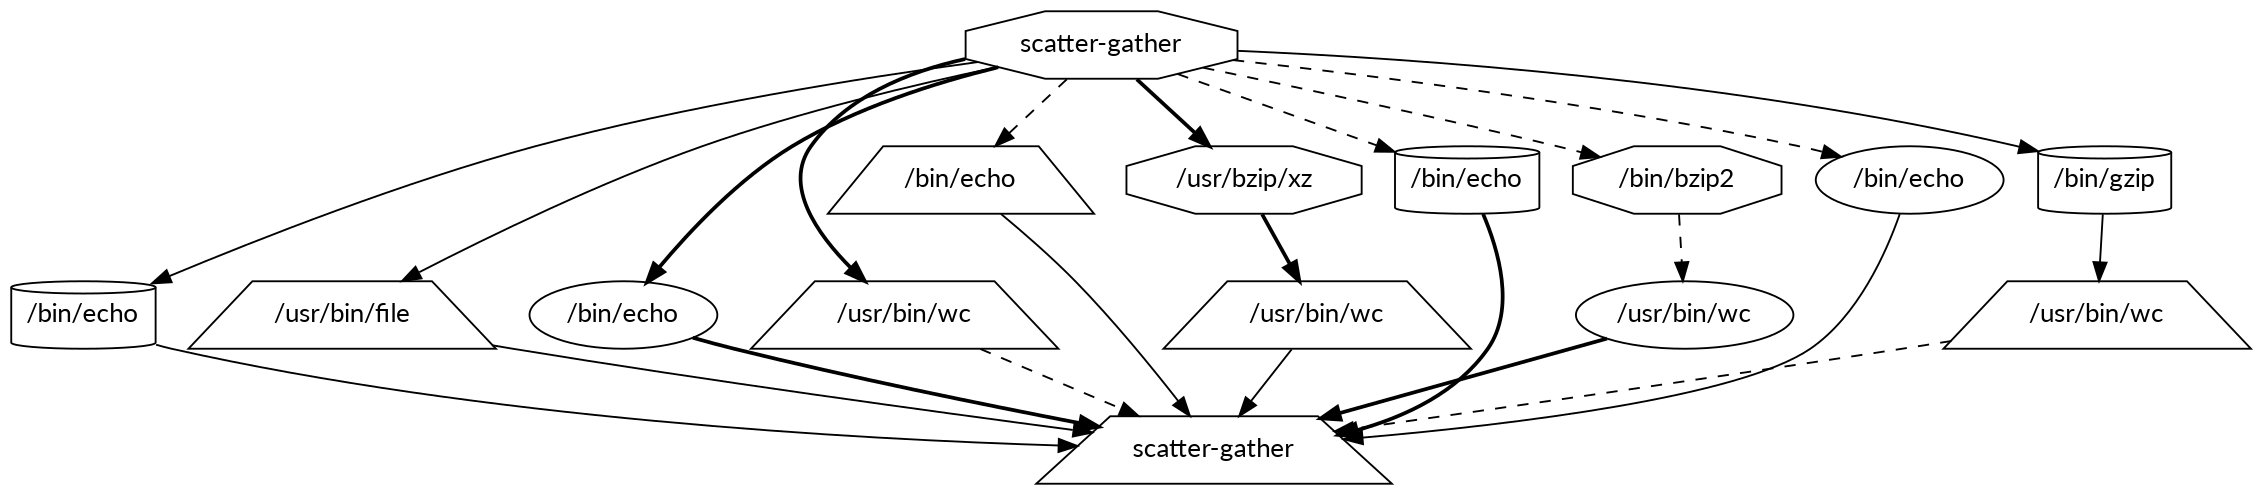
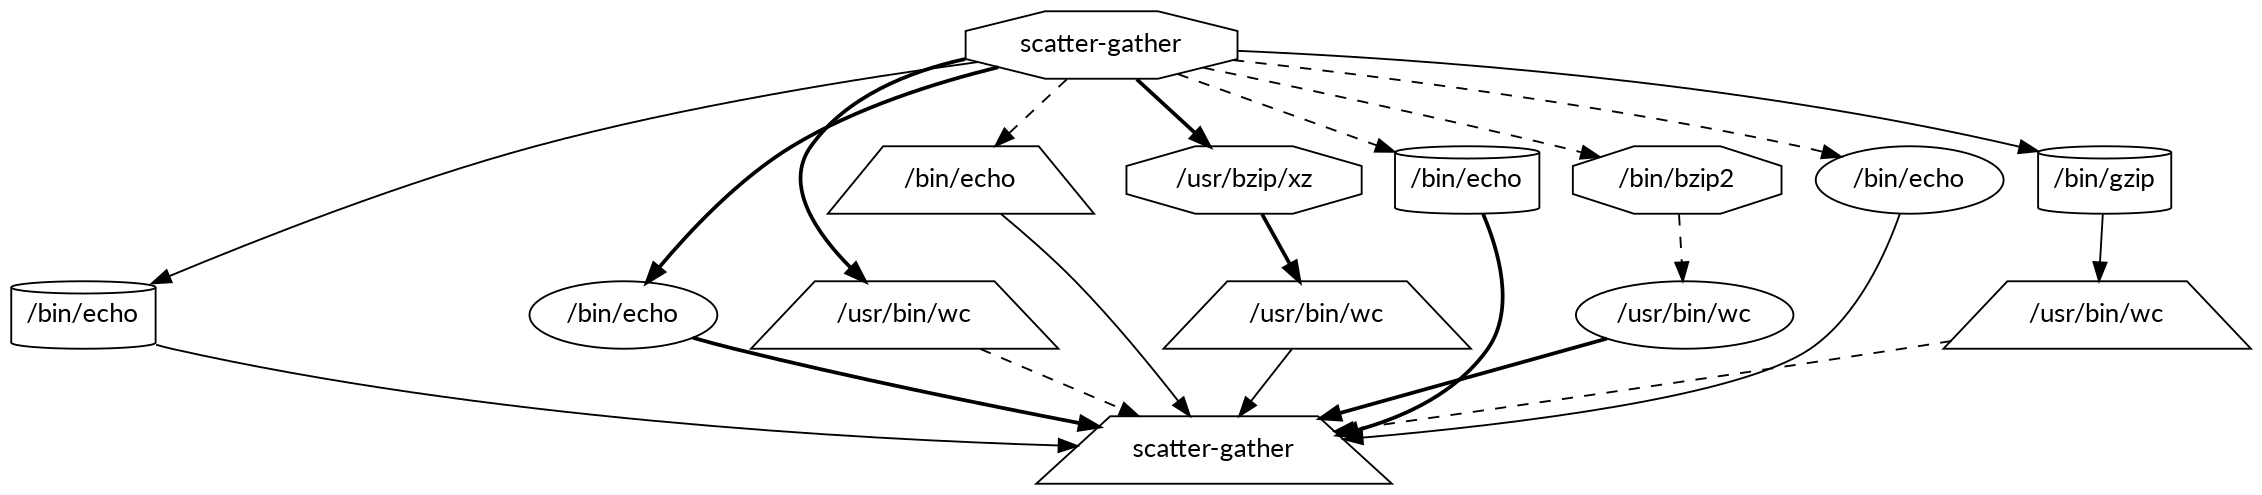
(342, 315) -> none
